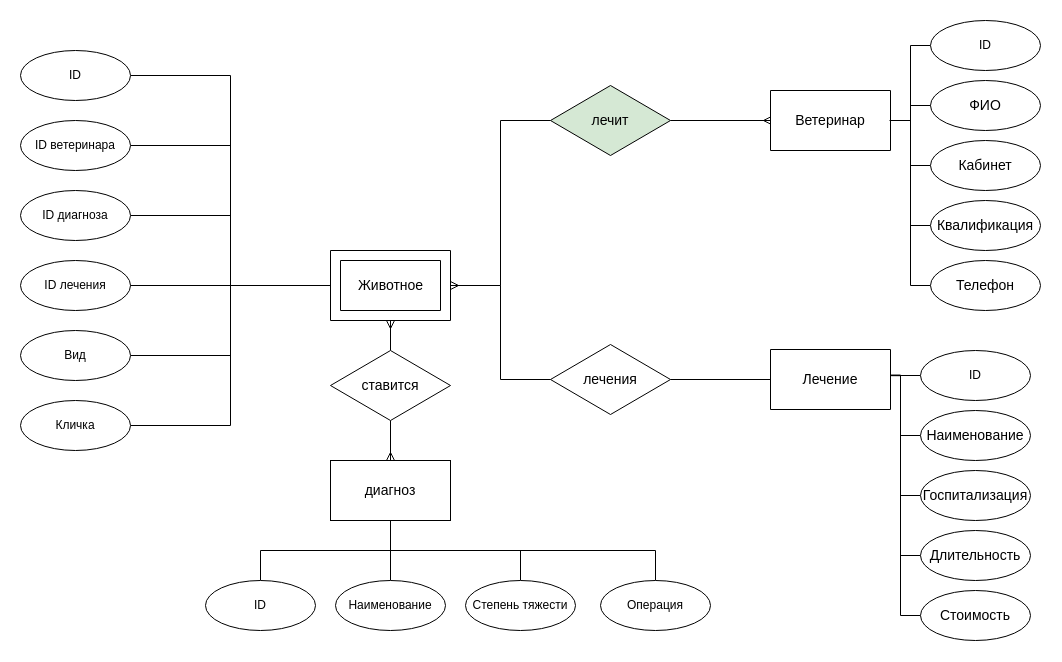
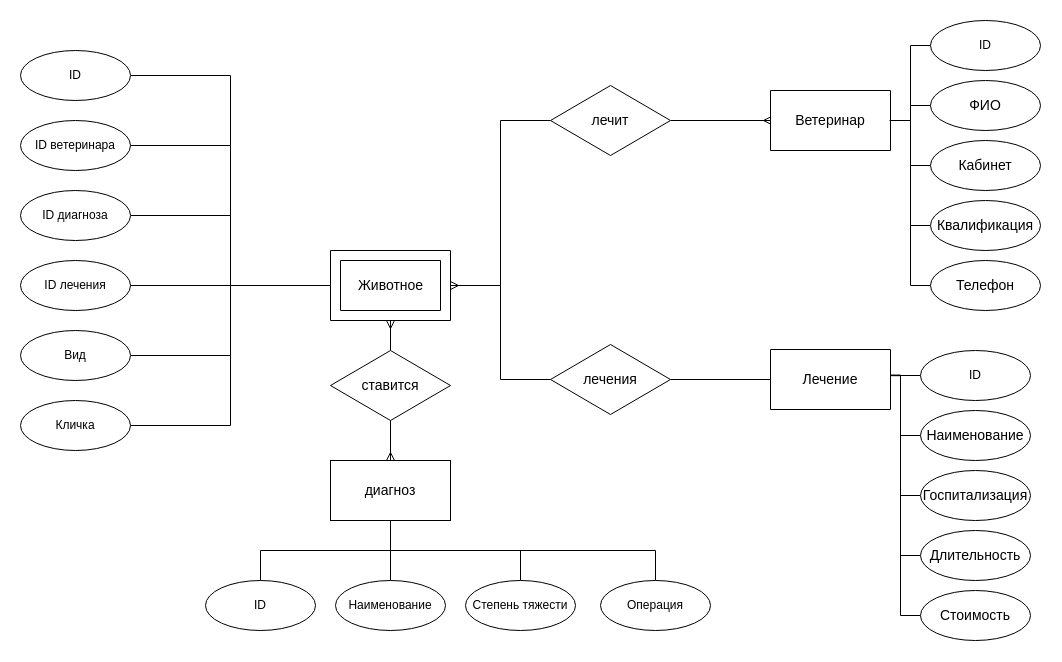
(611, 121) -> (611, 121)
